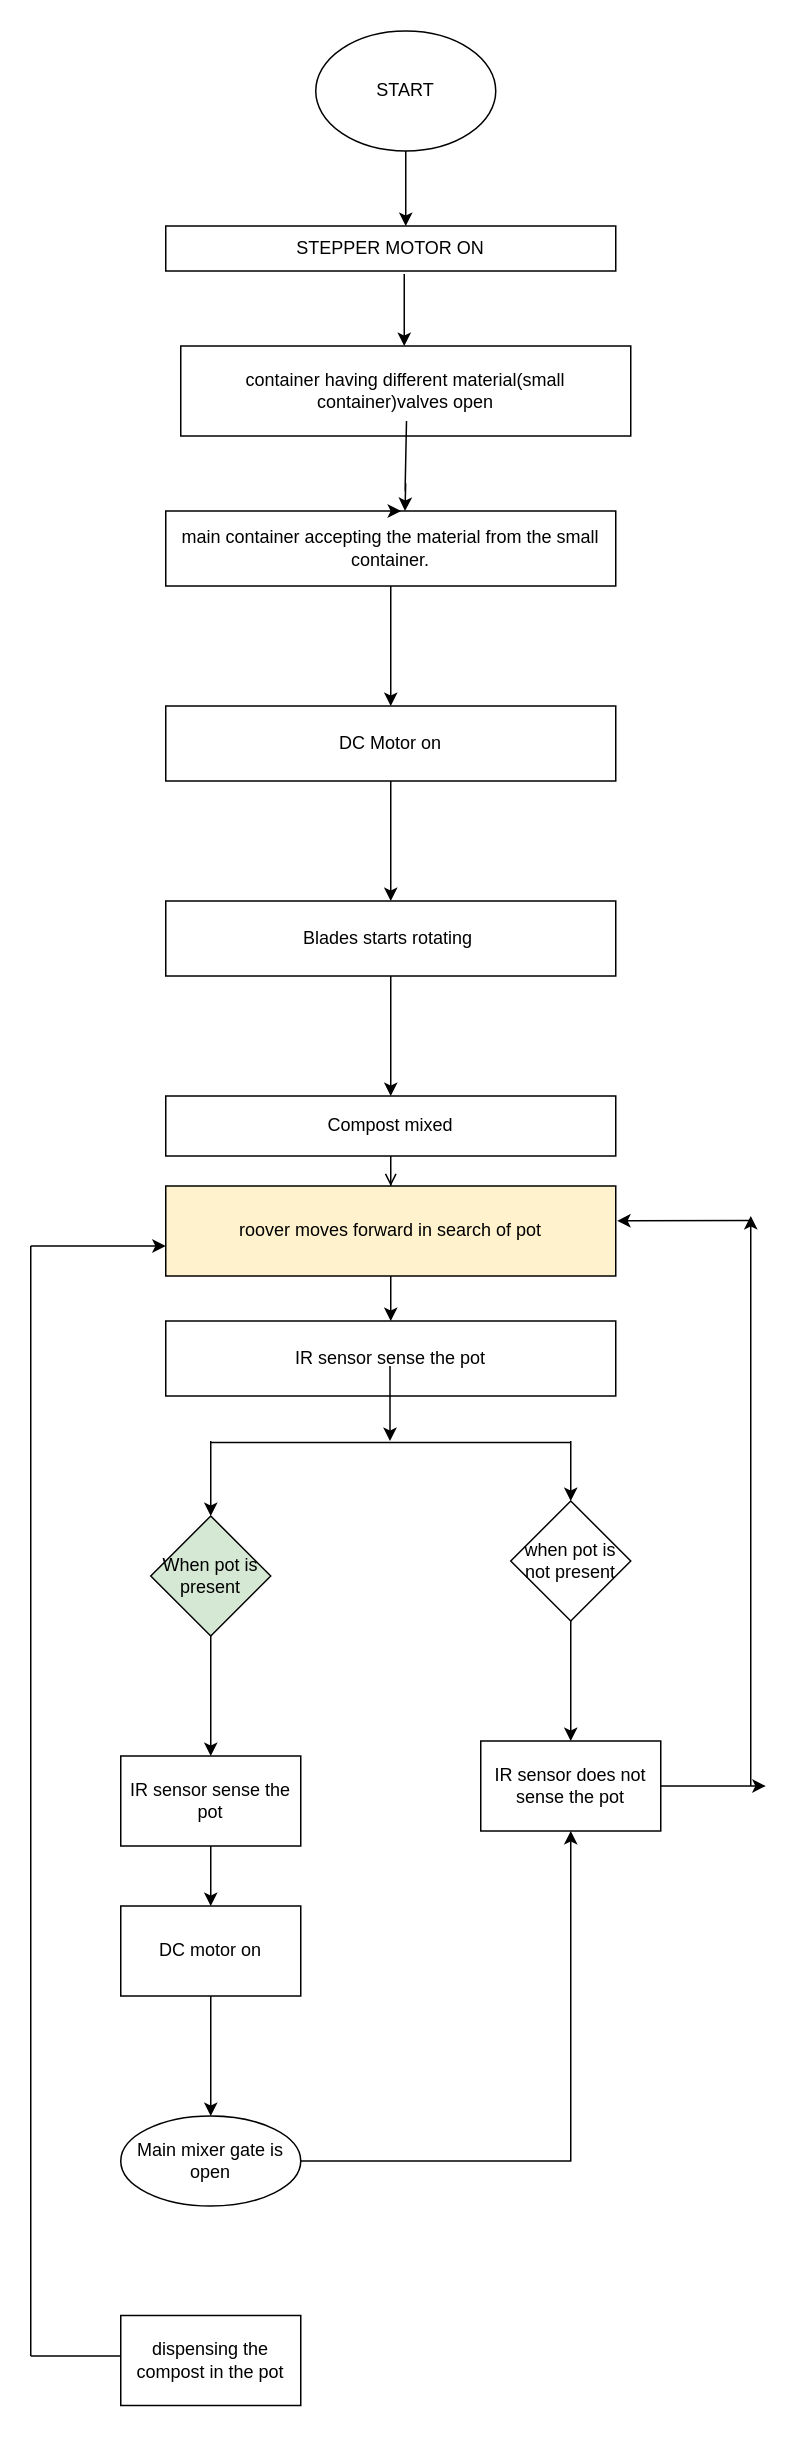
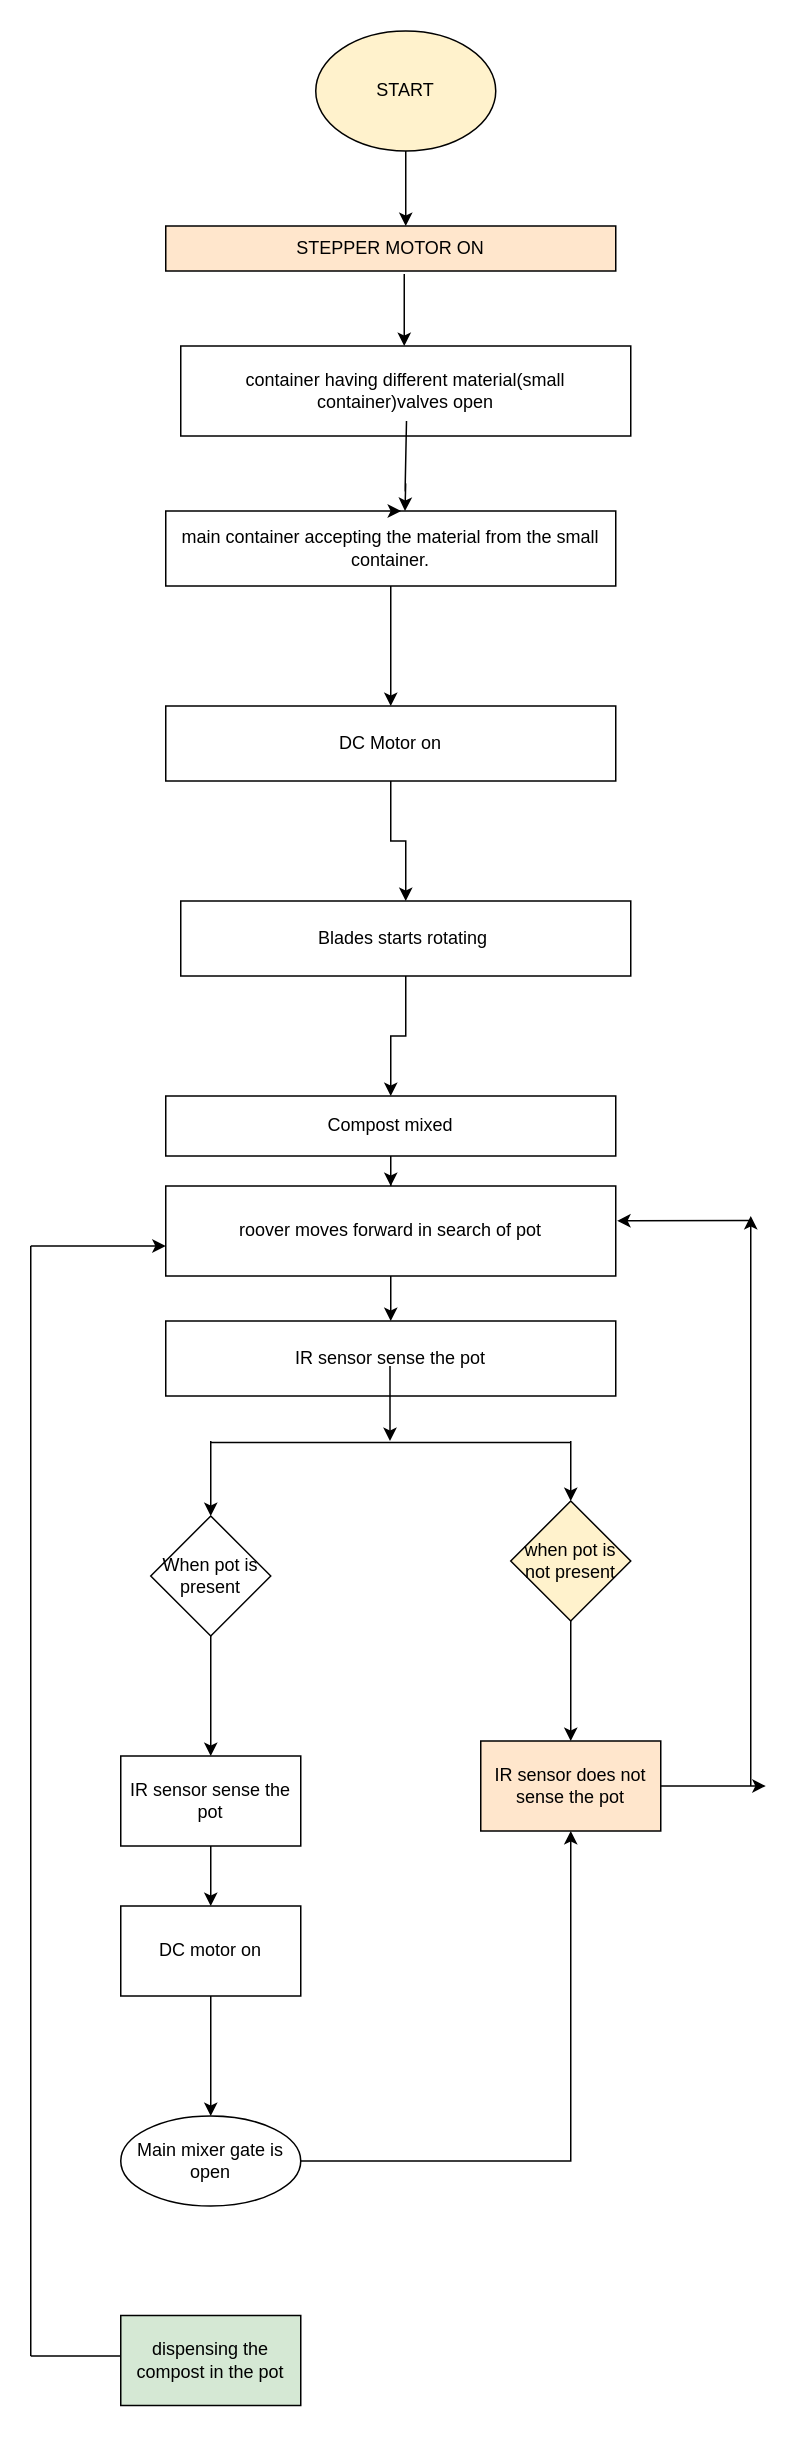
(406, 91) -> (406, 91)
(391, 248) -> (391, 248)
(391, 938) -> (406, 938)
(391, 1176) -> (391, 1174)
(391, 1231) -> (391, 1231)
(571, 1561) -> (571, 1561)
(211, 1576) -> (211, 1576)
(571, 1786) -> (571, 1786)
(211, 2360) -> (211, 2360)
